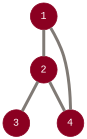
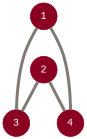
(44, 43) -> (21, 67)
